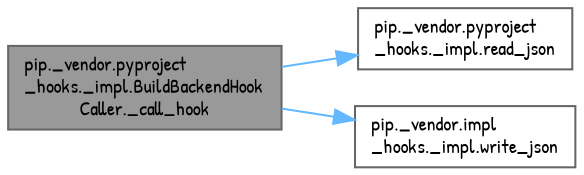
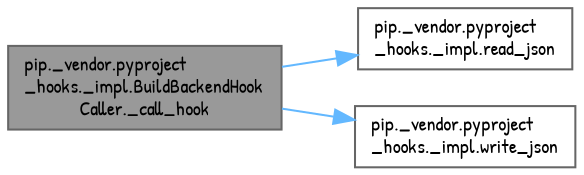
(465, 137) -> (465, 137)
